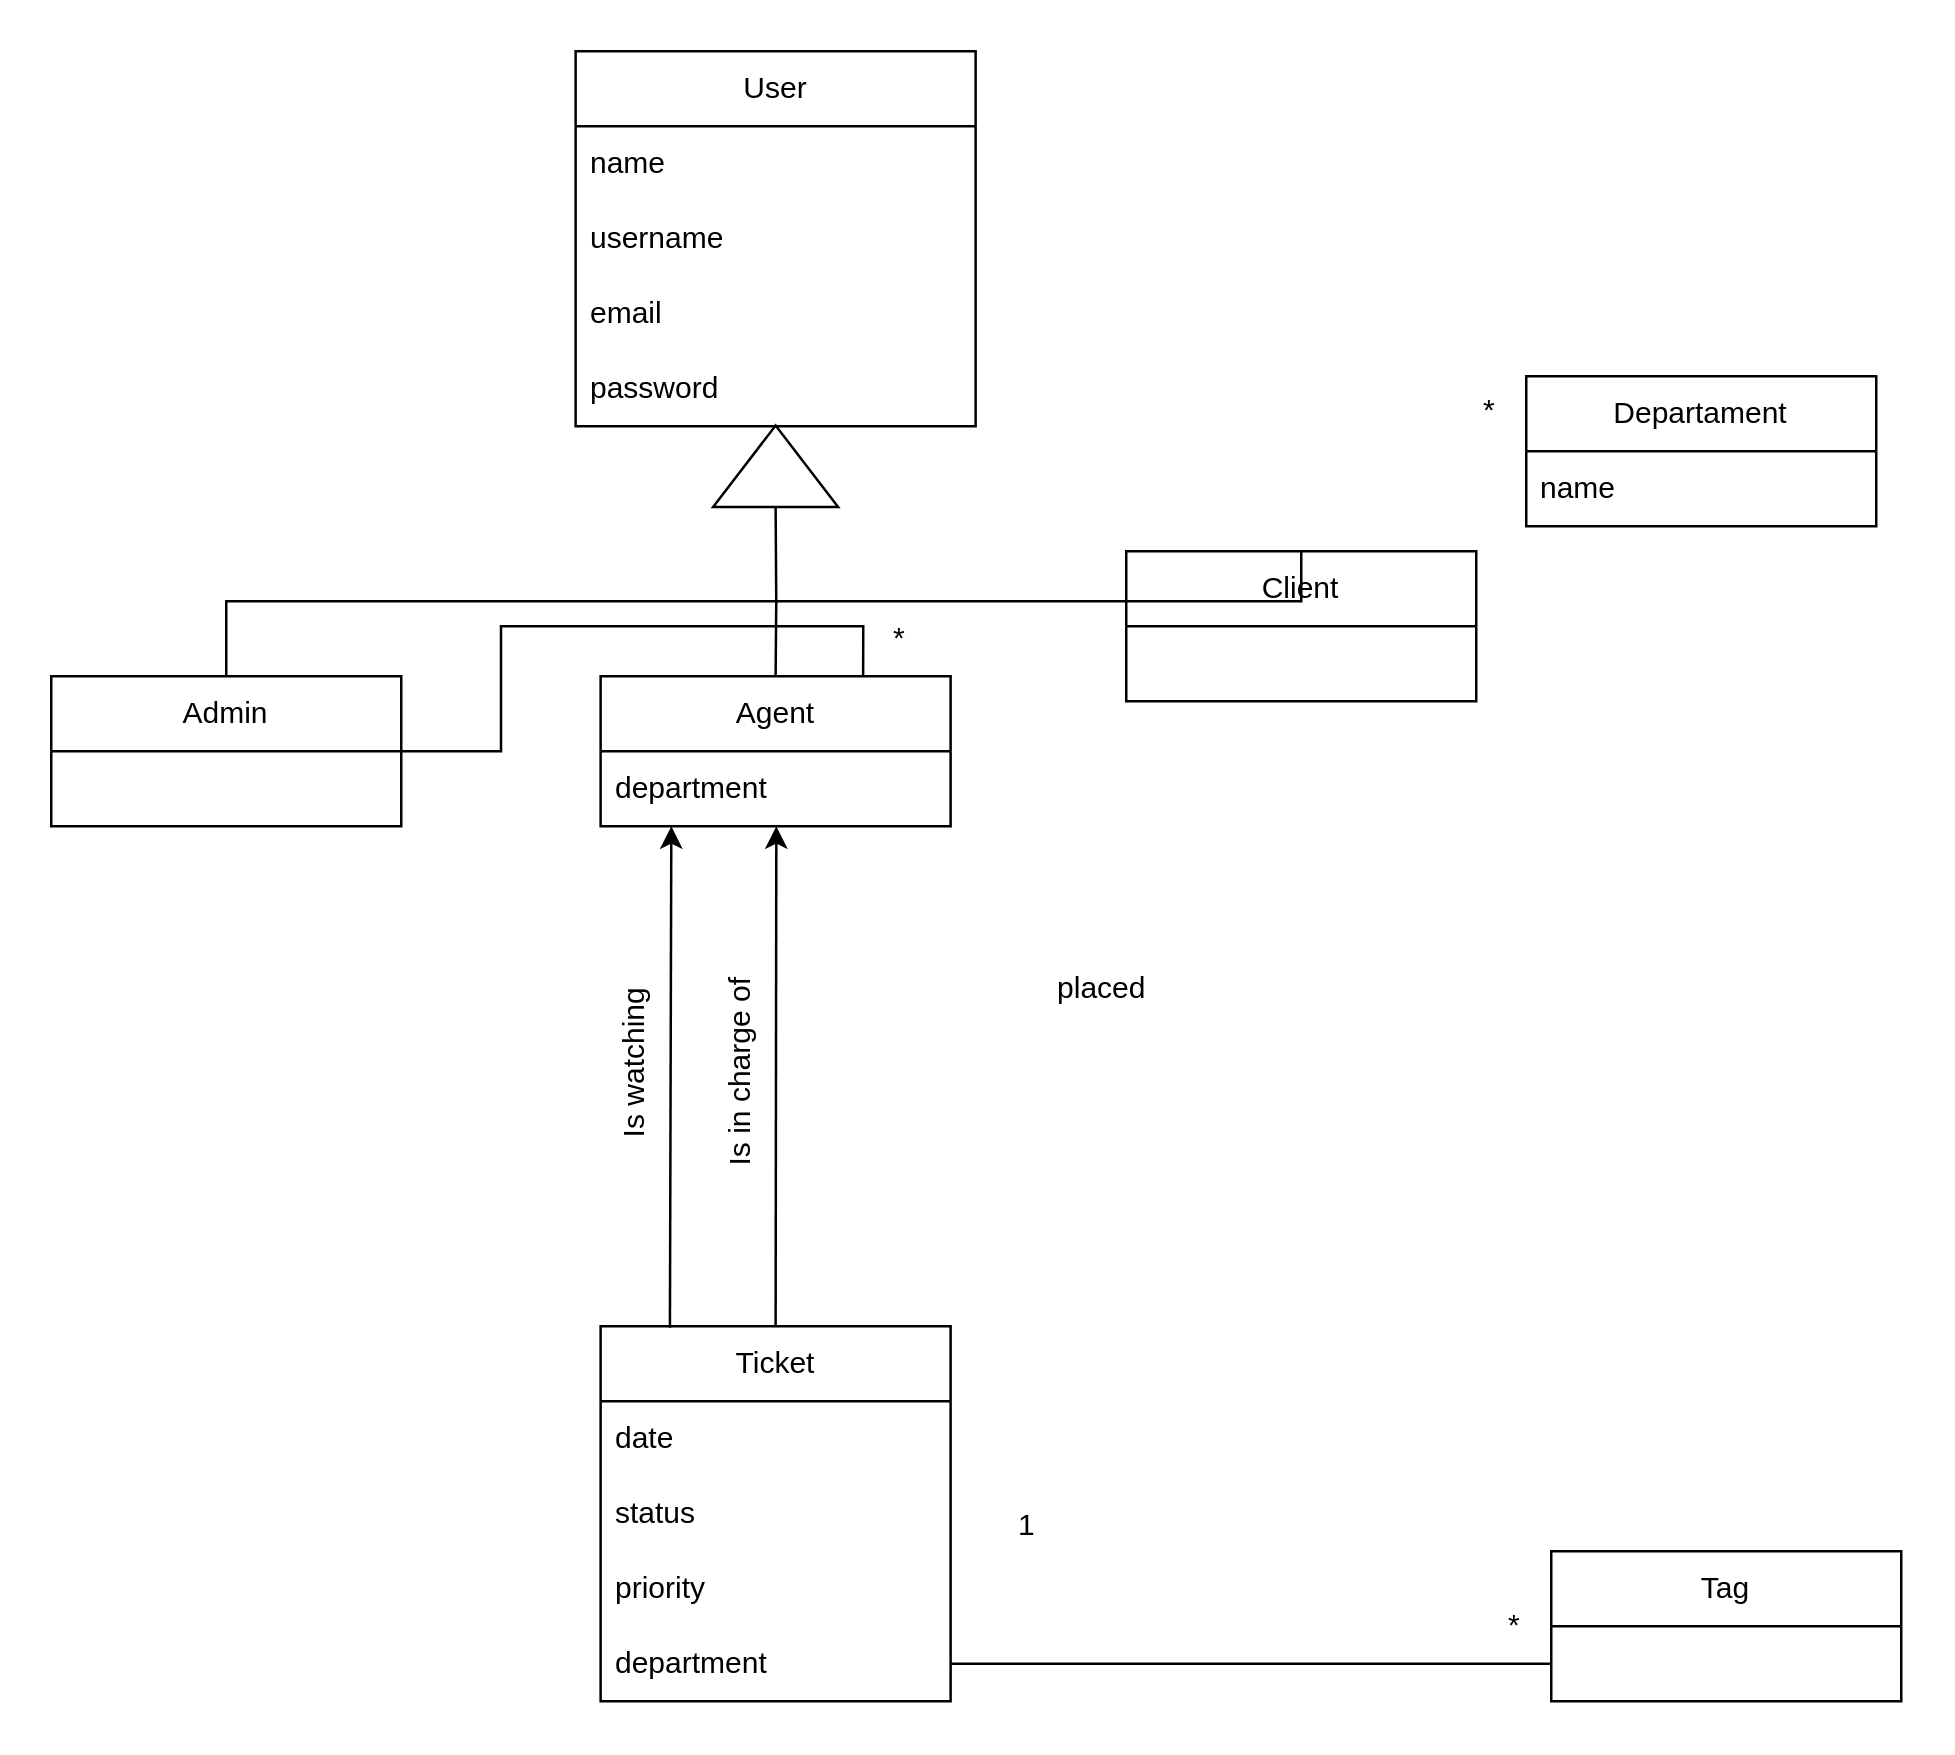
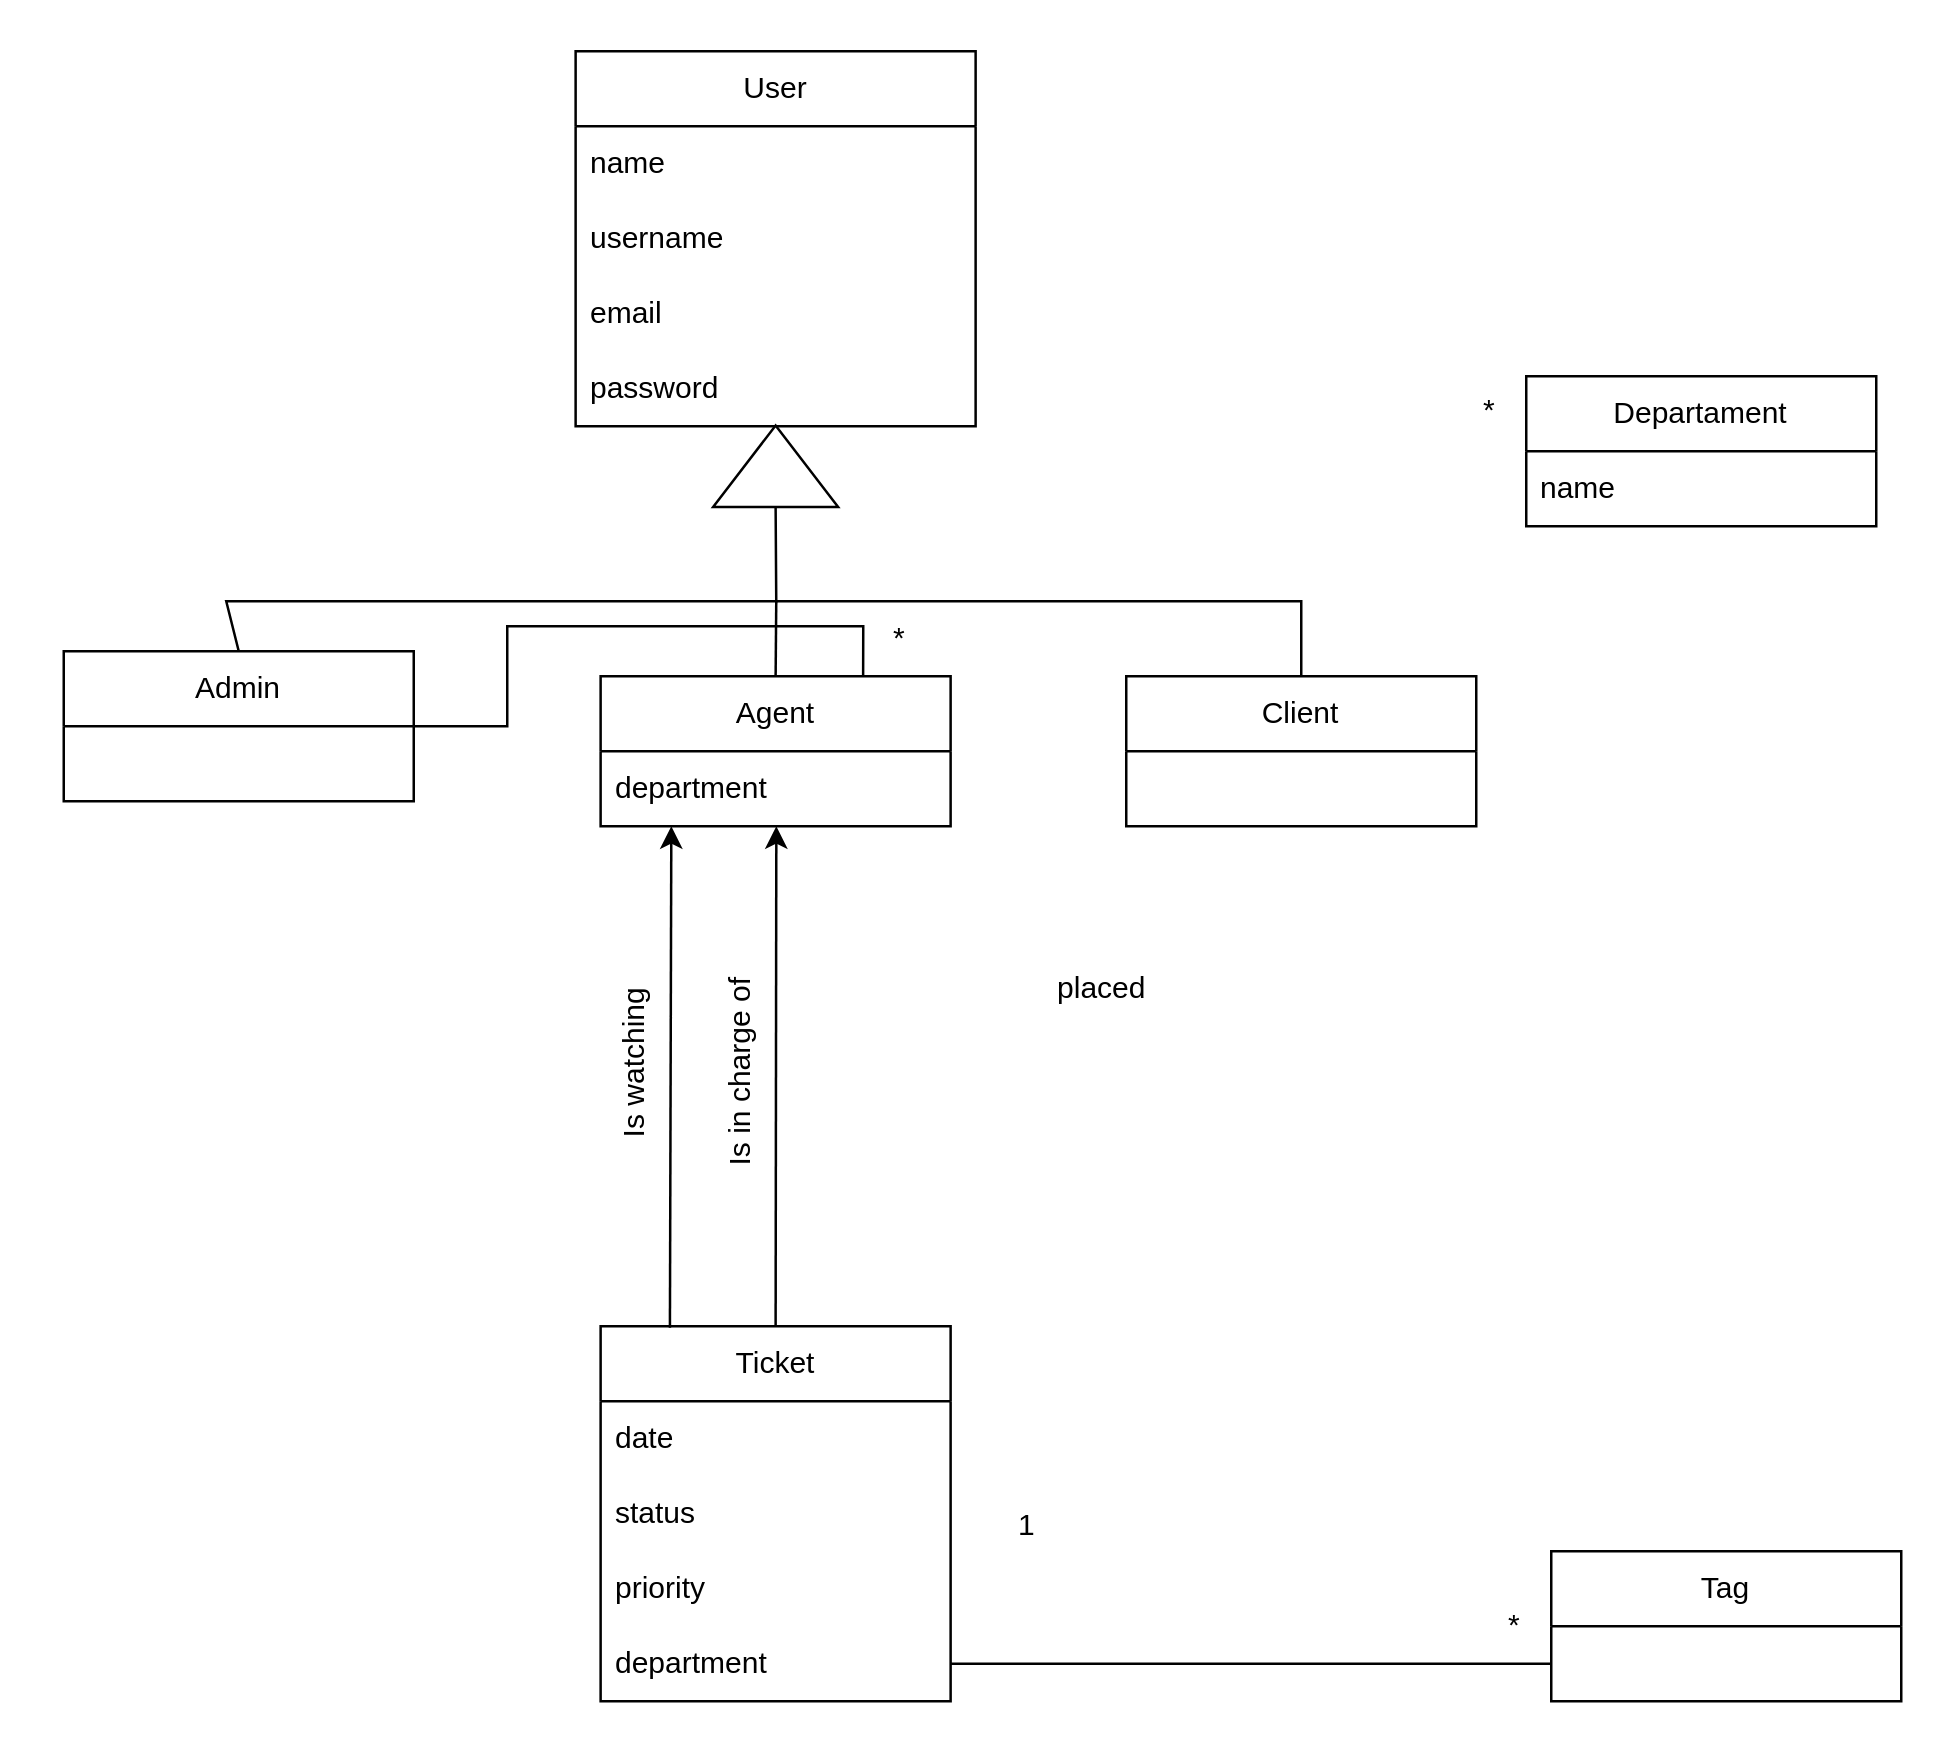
(1301, 626) -> (1301, 751)
(226, 751) -> (239, 726)
